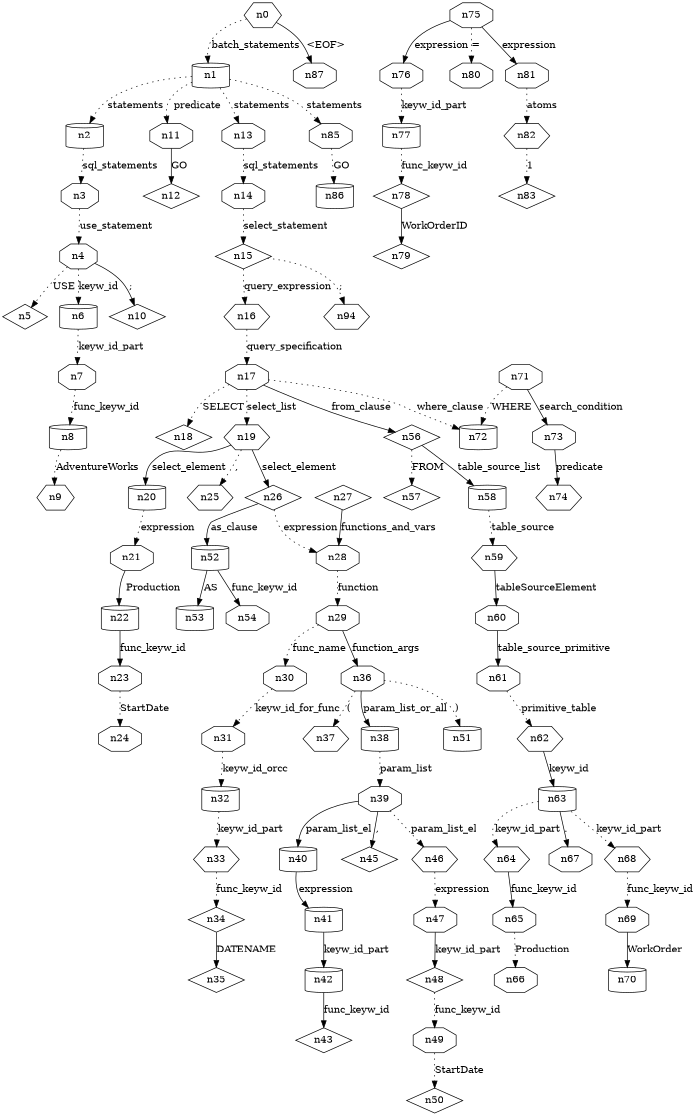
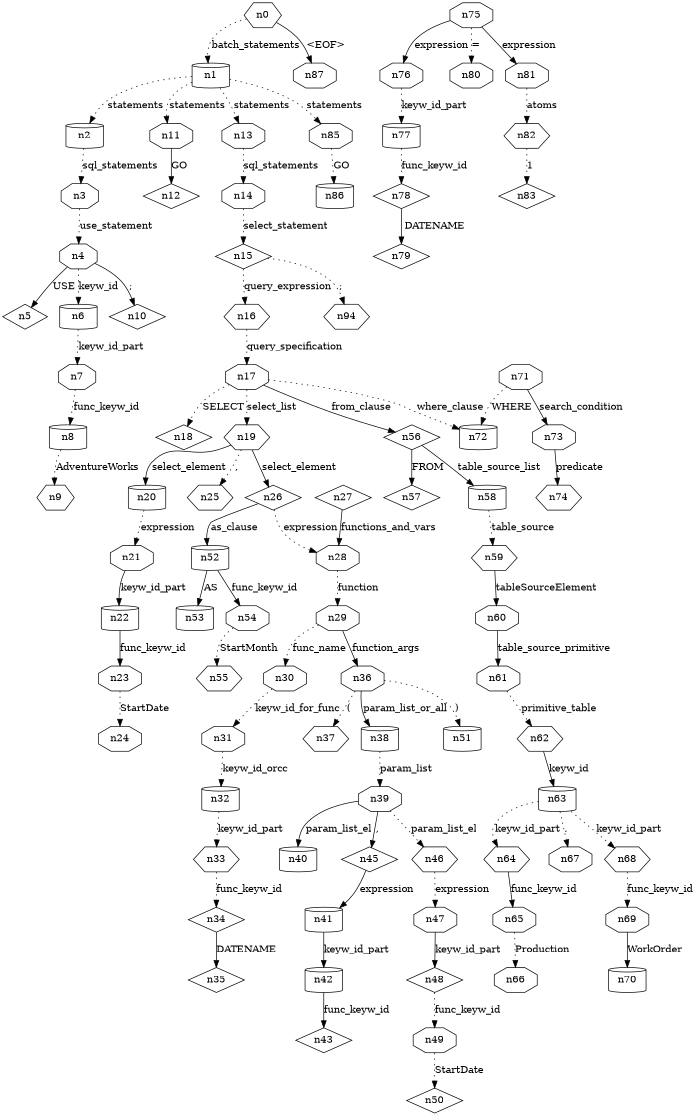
(197, 106) -> (197, 106)
(435, 226) -> (435, 226)
(51, 284) -> (51, 284)
(412, 464) -> (412, 464)
(153, 588) -> (153, 588)
none -> (219, 679)
(563, 826) -> (563, 826)
(297, 888) -> (357, 888)
